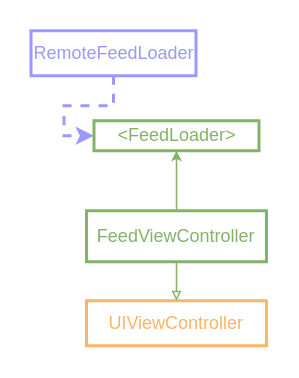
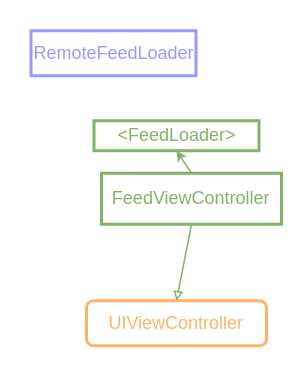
(80, 106) -> none
(176, 236) -> (191, 199)
(176, 323) -> (176, 323)
